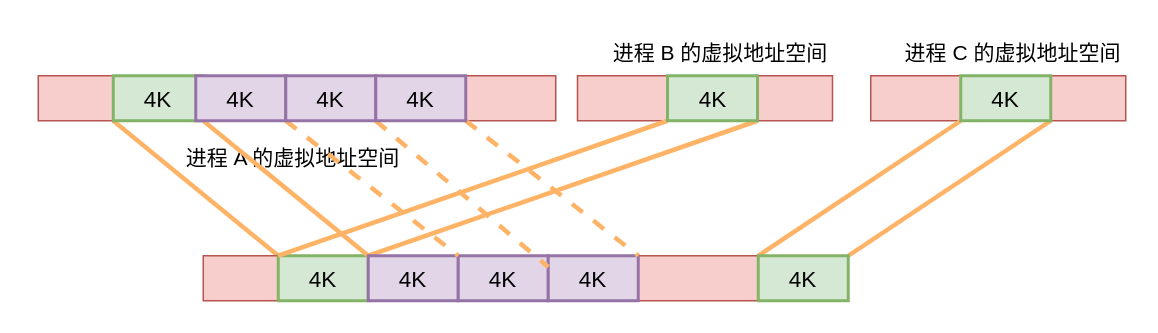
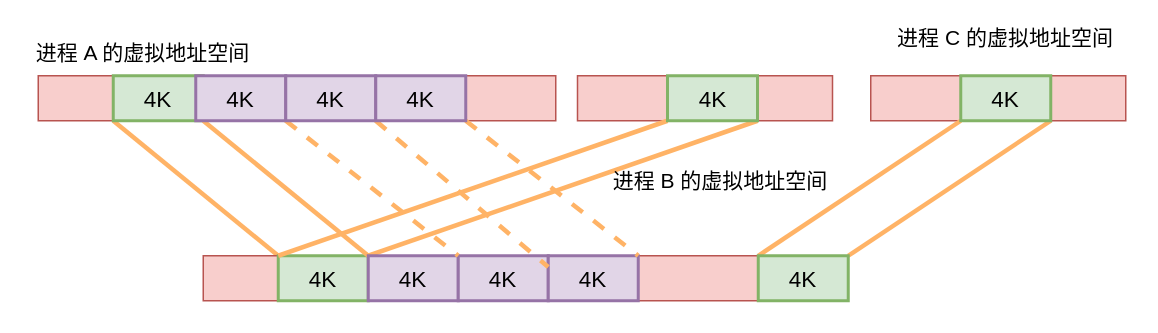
(720, 53) -> (720, 181)
(1013, 53) -> (1006, 38)
(293, 158) -> (143, 53)
